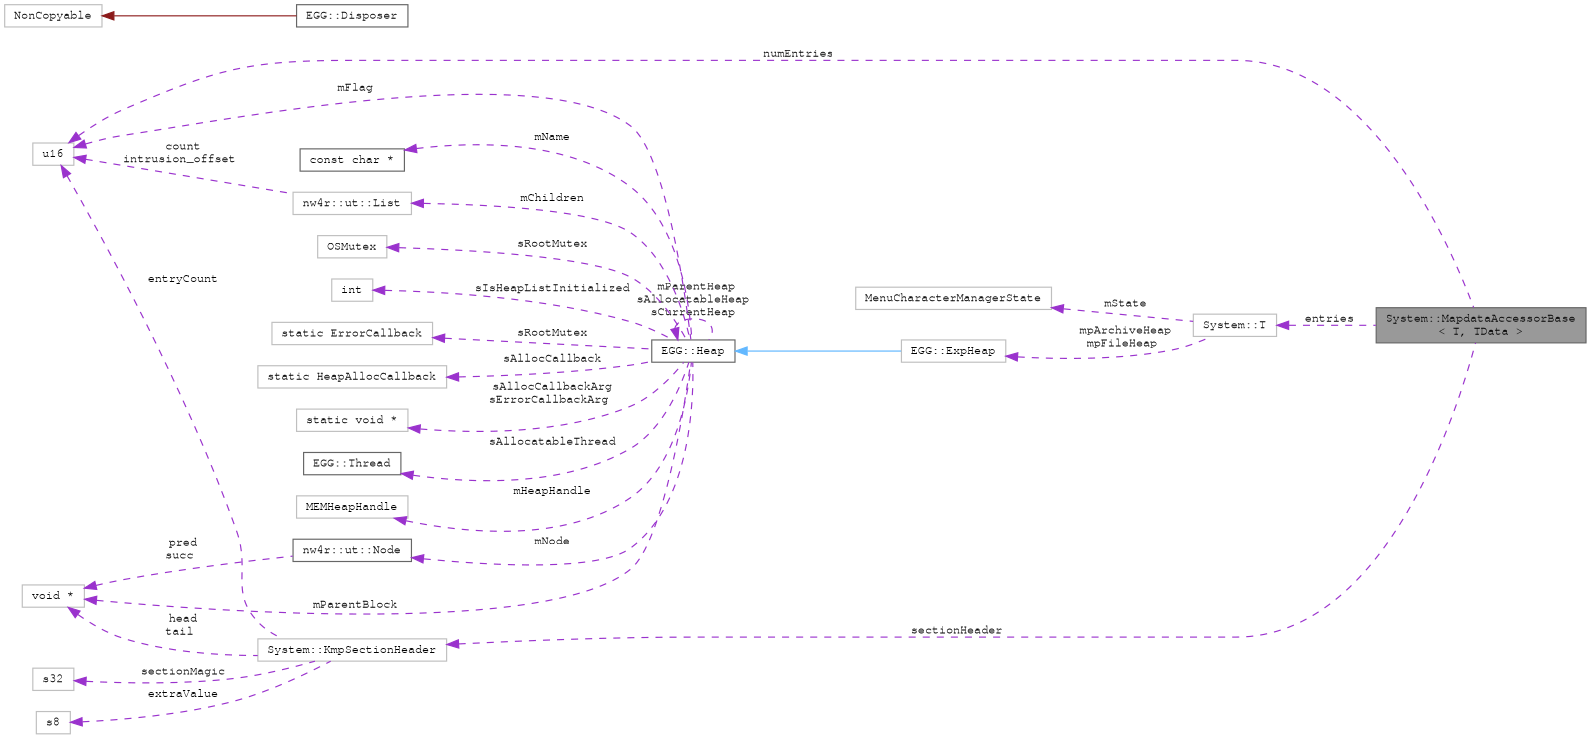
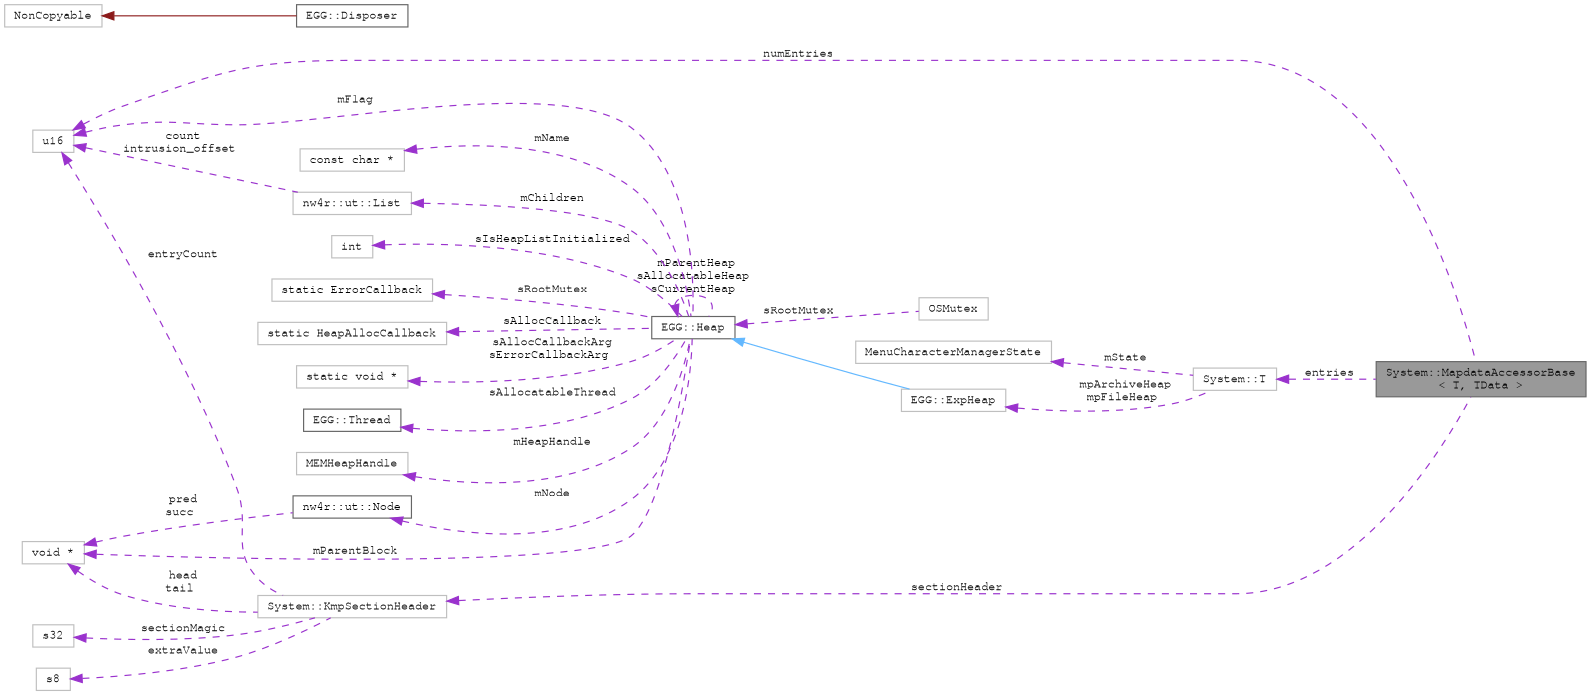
(352, 160) -> (352, 160)
(558, 259) -> (833, 318)
